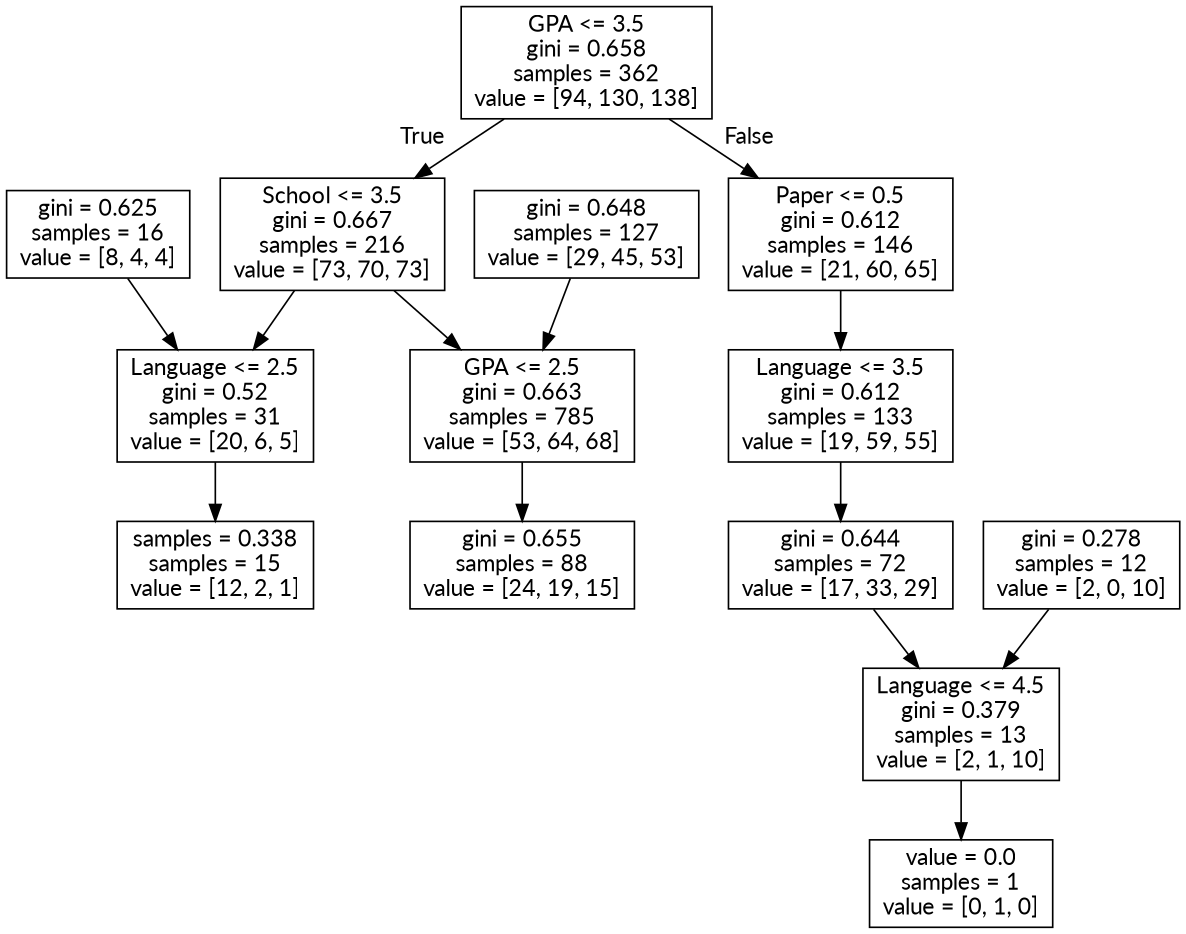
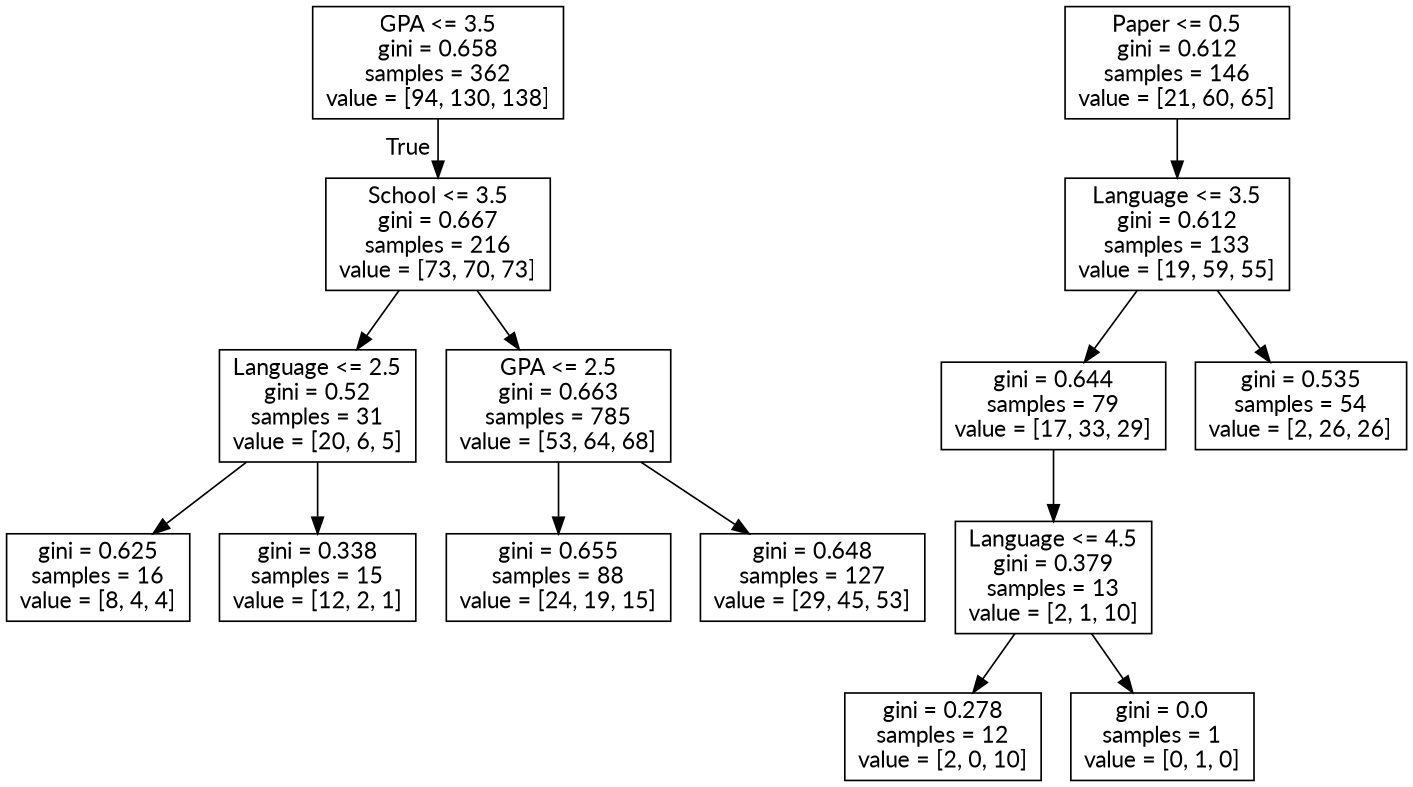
(706, 144) -> none
(560, 306) -> (688, 493)
(148, 307) -> (207, 493)
none -> (1301, 406)
(215, 565) -> (318, 578)
(841, 565) -> (1054, 406)
(1031, 632) -> (999, 656)
(961, 884) -> (1162, 737)
